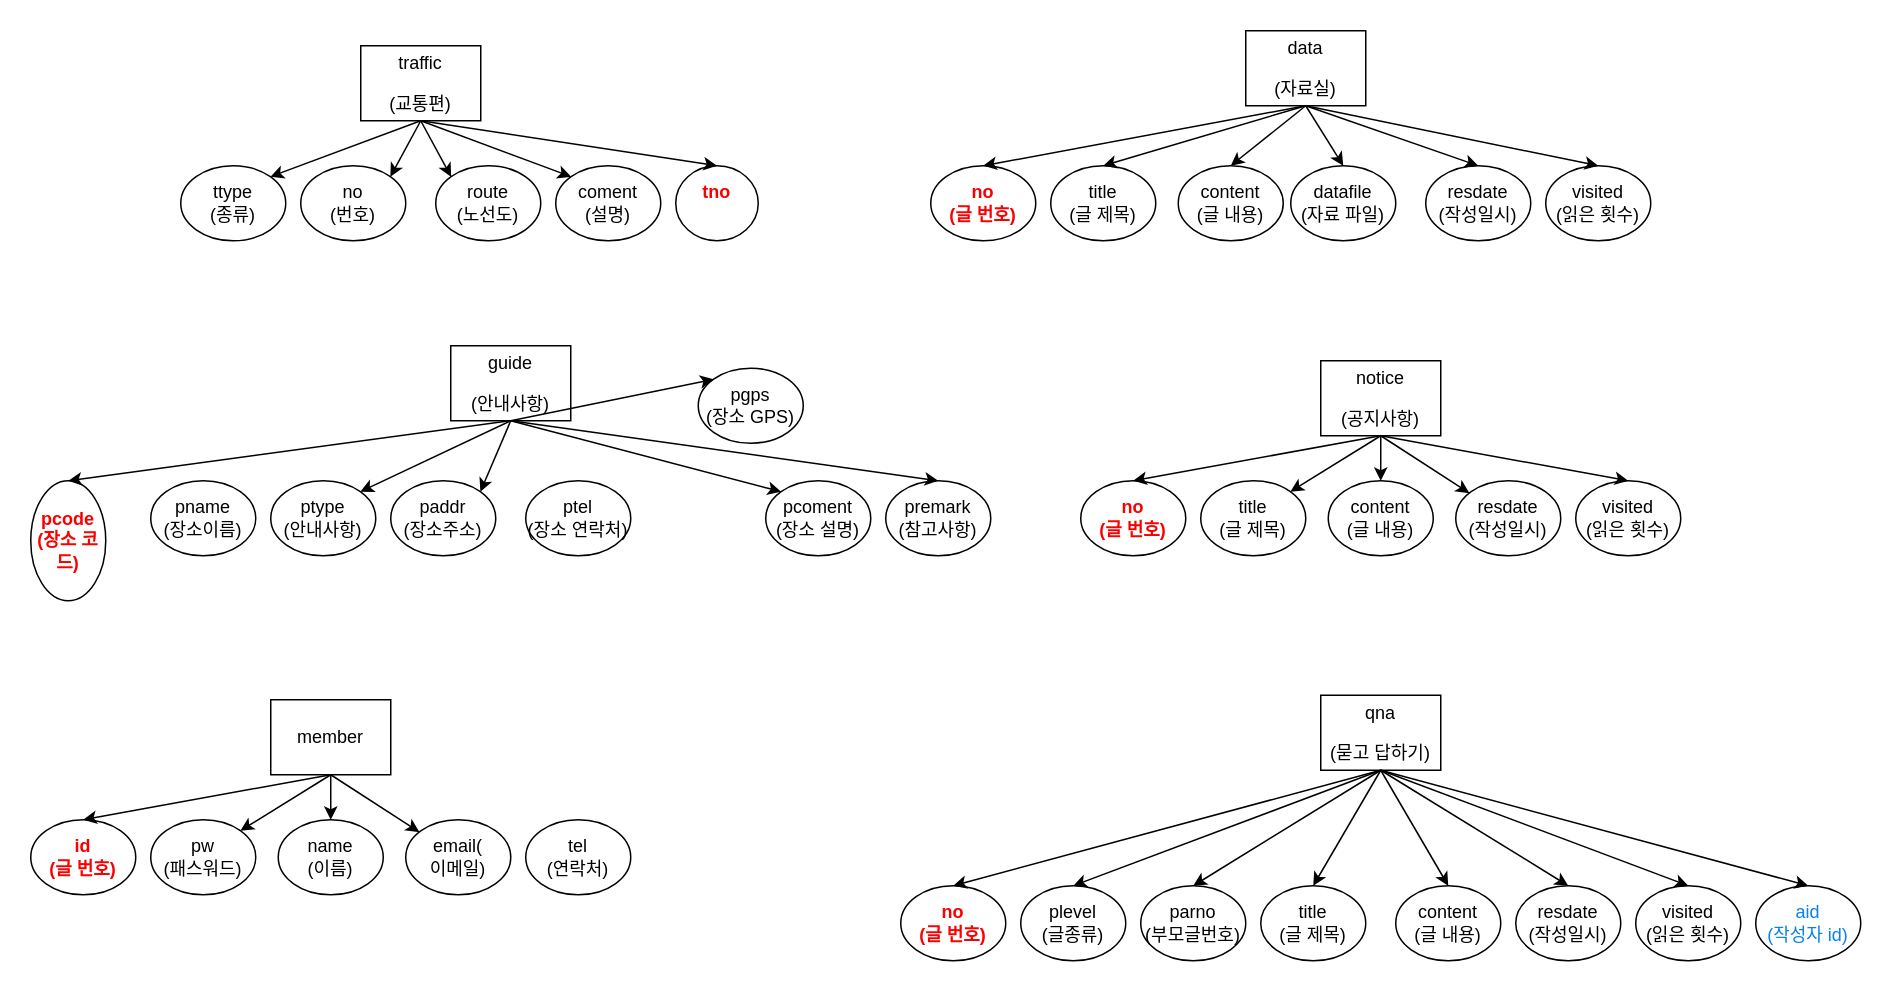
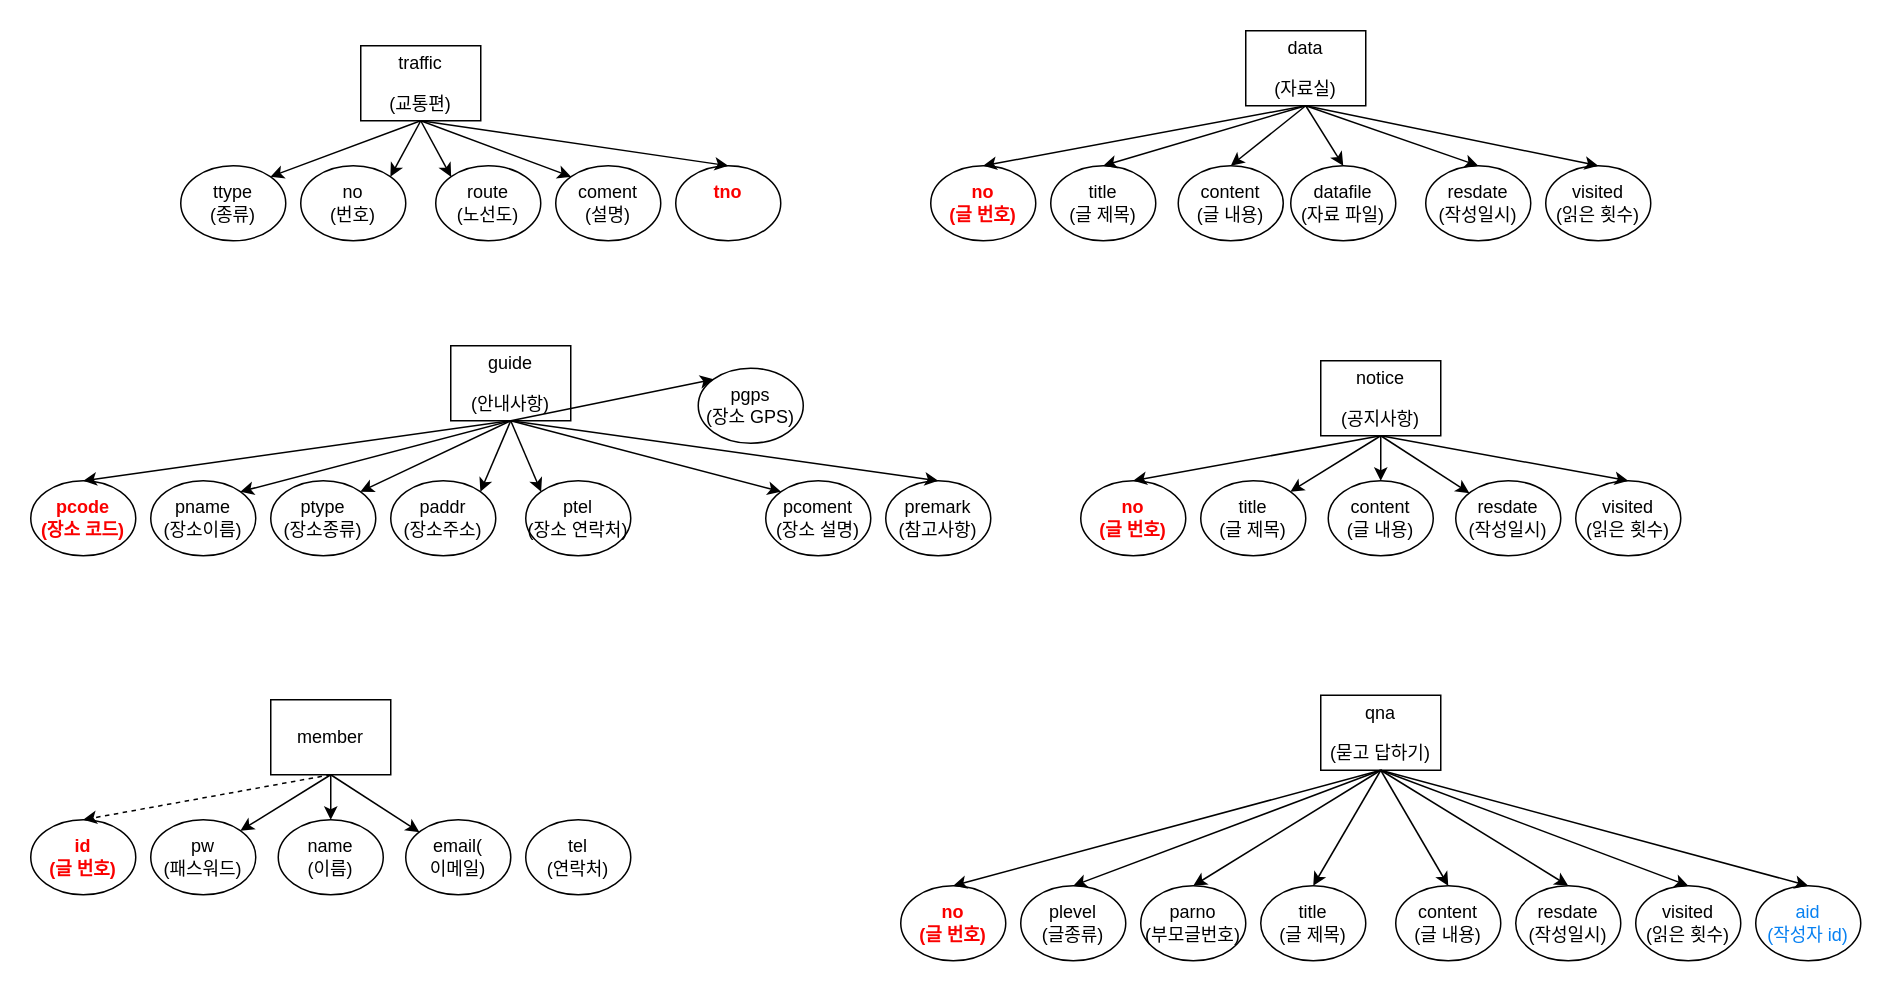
(717, 203) -> (728, 203)
none -> (524, 452)
none -> (372, 457)
(323, 518) -> (323, 518)
(68, 541) -> (83, 518)
(207, 797) -> (207, 797)
